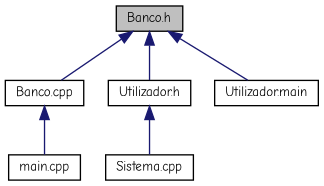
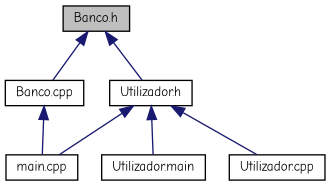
(214, 59) -> (152, 137)
none -> (91, 134)
(150, 167) -> (277, 167)
